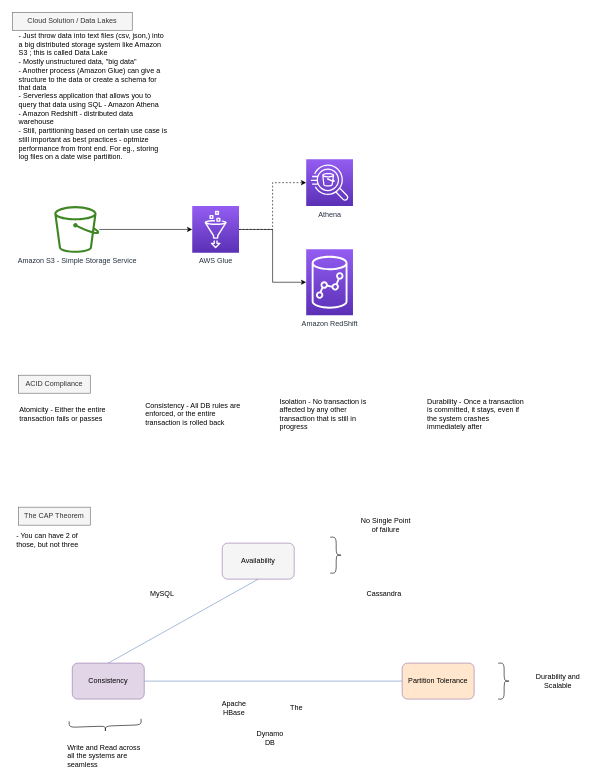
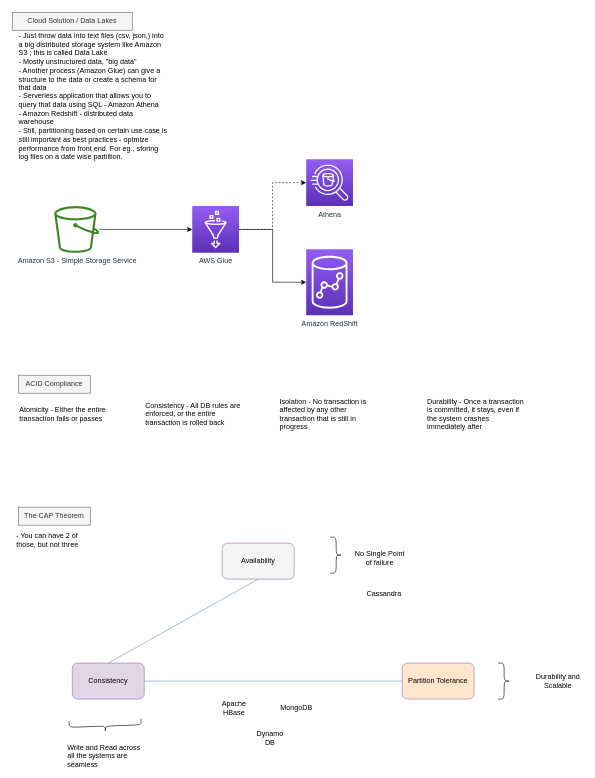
(386, 525) -> (380, 558)
(162, 594) -> none
(297, 708) -> (297, 708)
